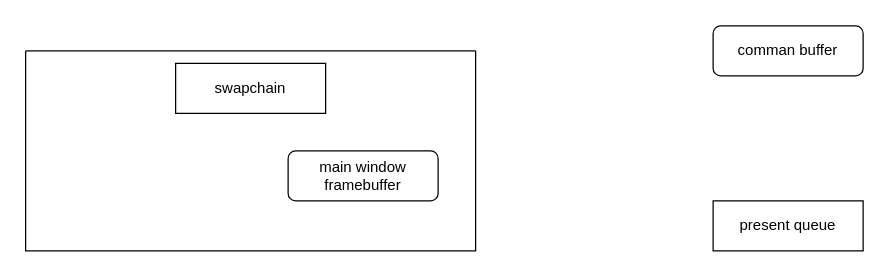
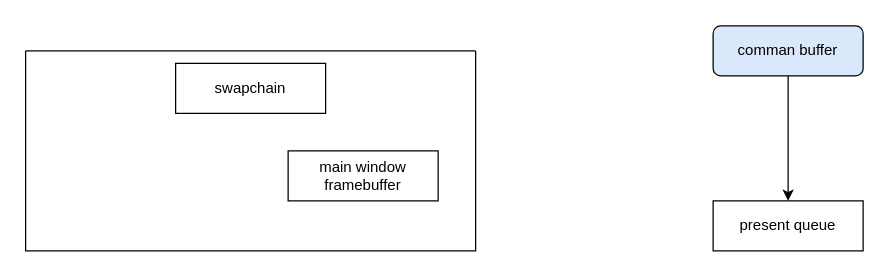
(788, 51) -> (788, 51)
none -> (788, 137)
(363, 176) -> (363, 176)
